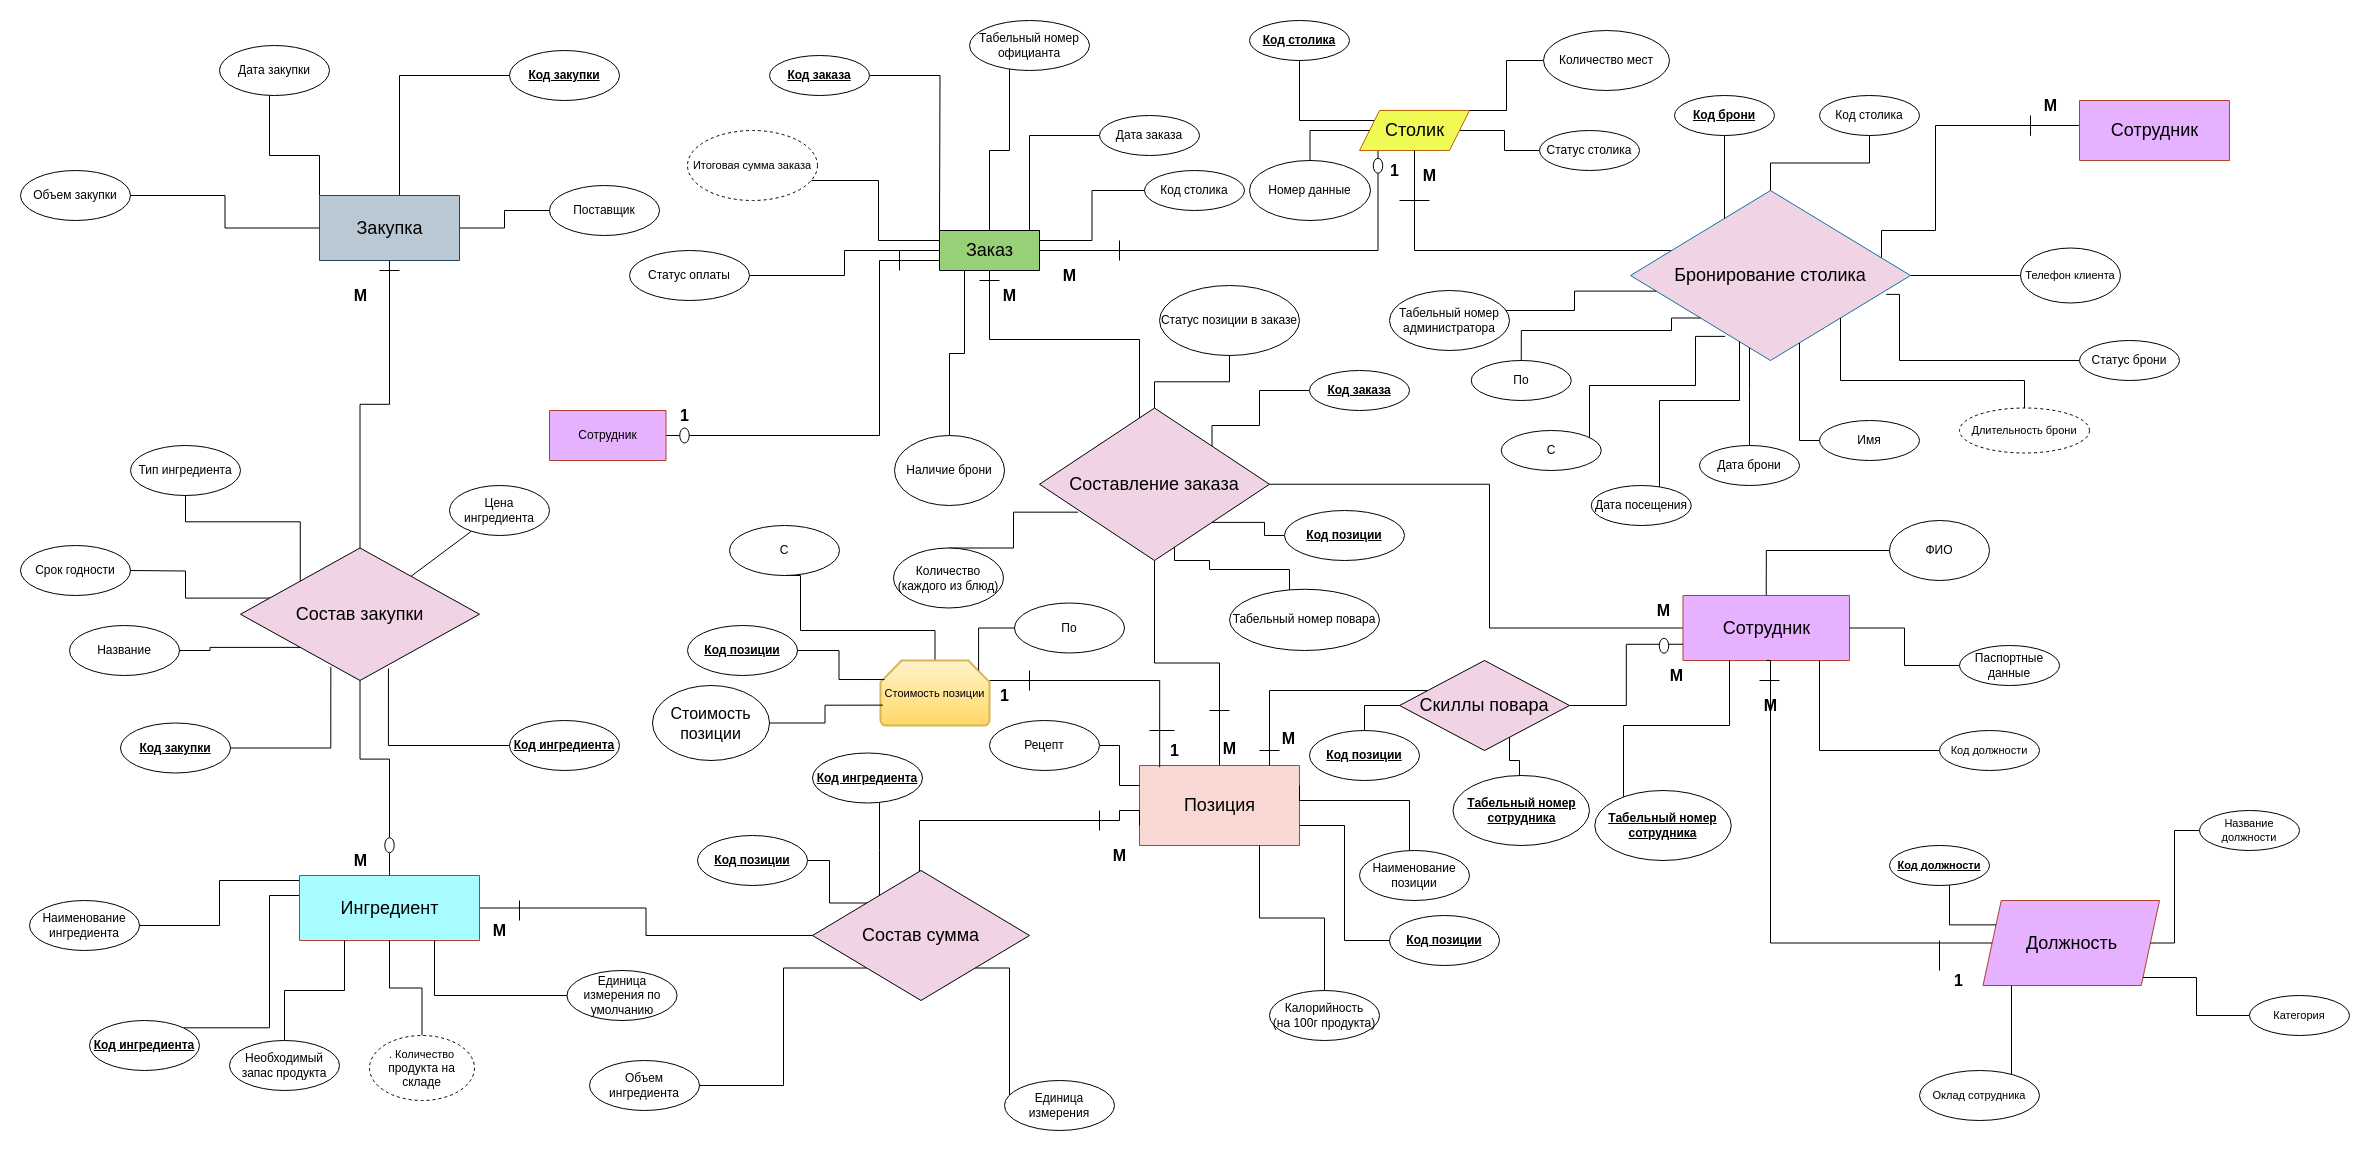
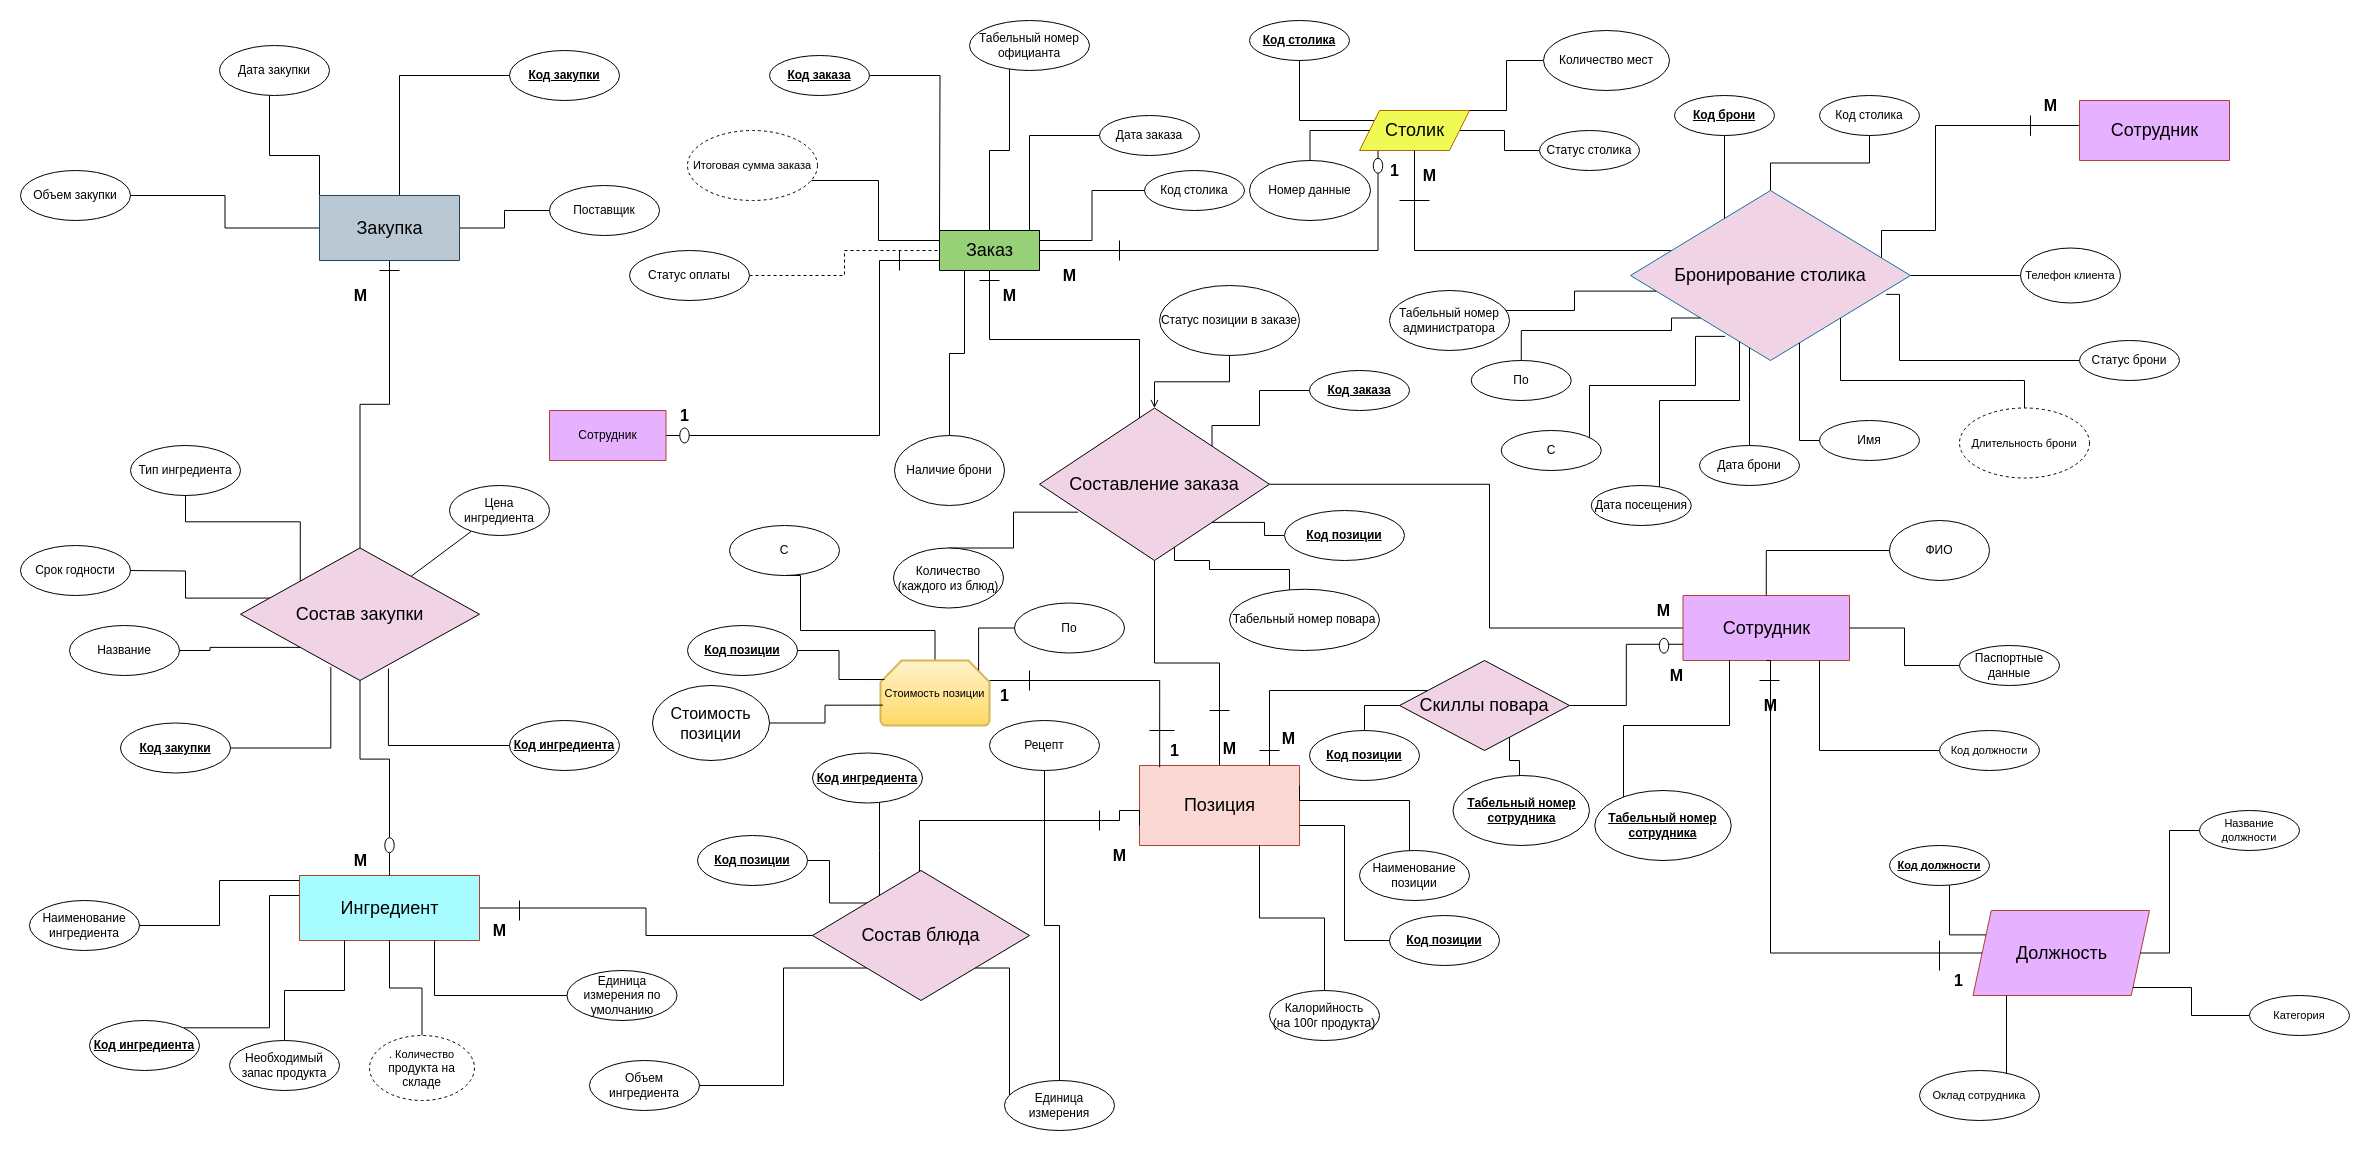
(845, 264) -> (845, 264)
(1155, 404) -> (1155, 403)
(2025, 431) -> (2025, 443)
(1120, 766) -> (1052, 926)
(921, 936) -> (921, 936)
(2071, 943) -> (2061, 953)
